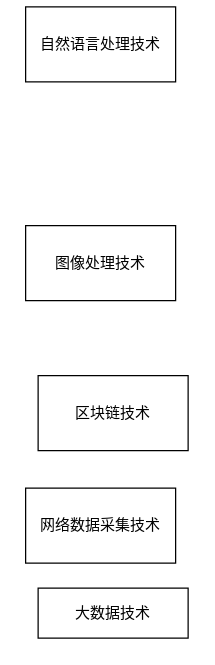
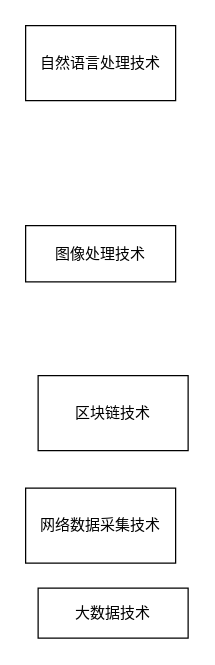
(101, 44) -> (101, 63)
(101, 263) -> (101, 254)
